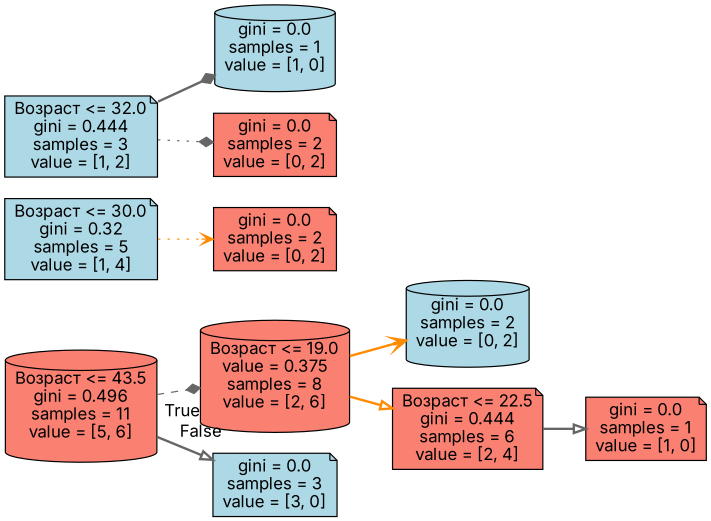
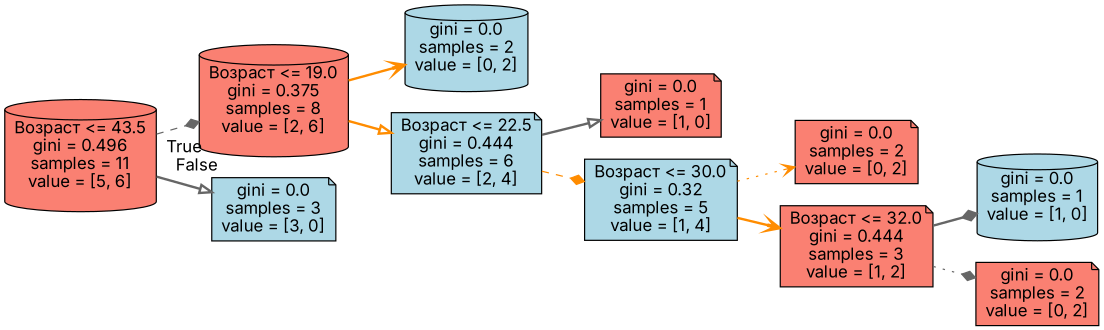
(81, 137) -> (857, 246)
none -> (556, 175)
none -> (753, 222)
(275, 376) -> (274, 101)
(468, 429) -> (466, 153)
